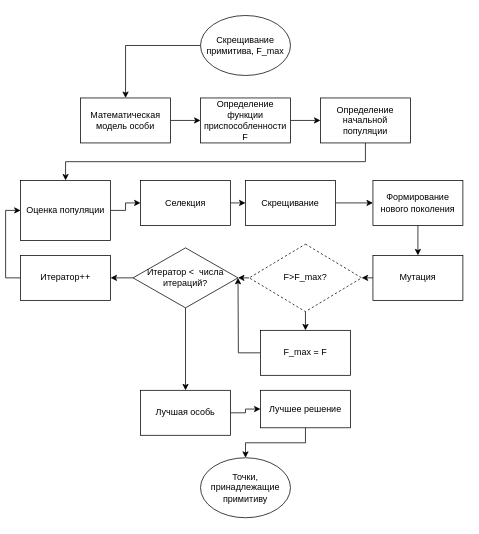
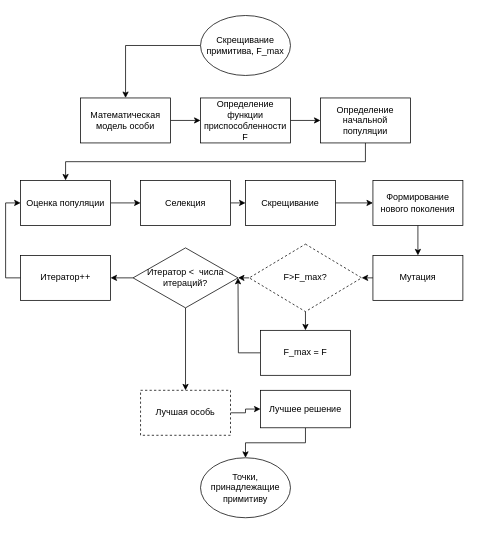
(66, 210) -> (66, 203)
(186, 413) -> (186, 413)
